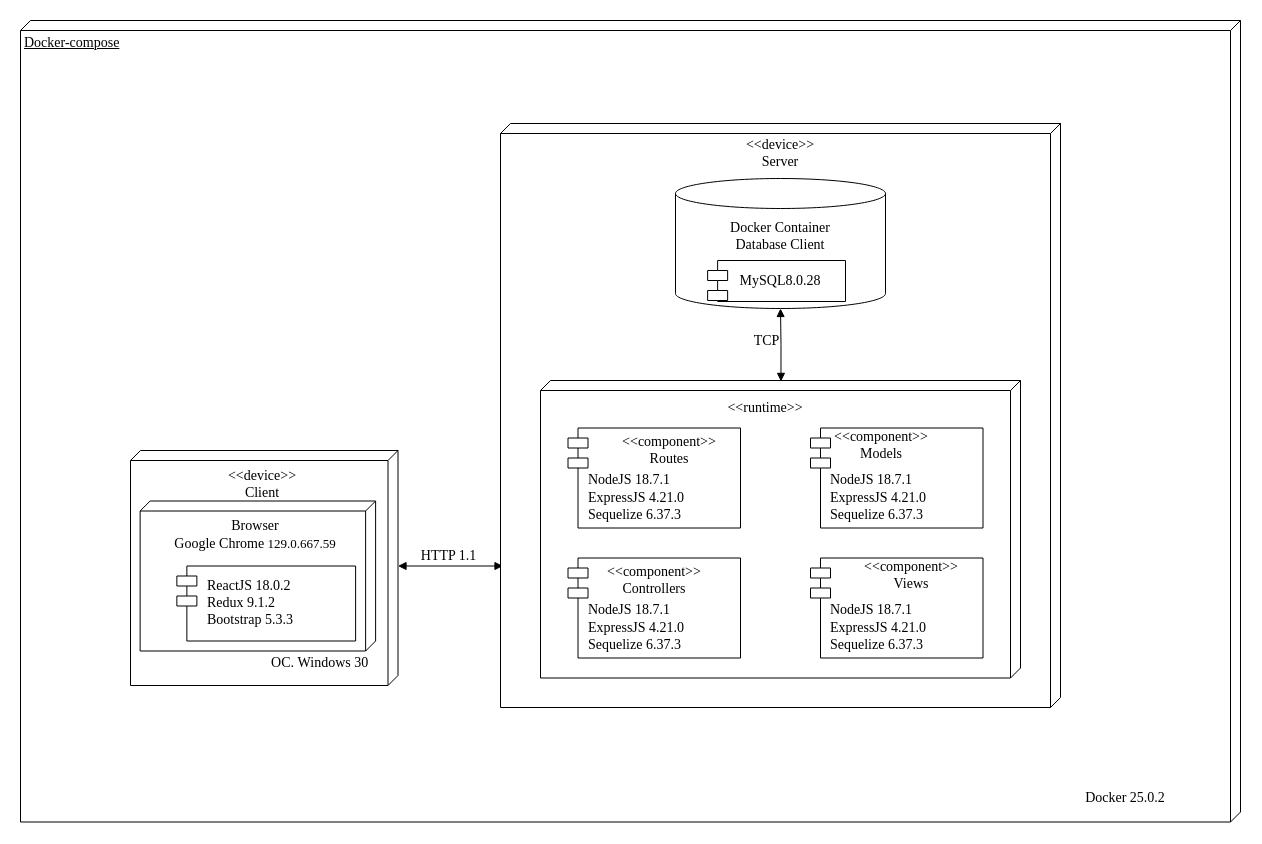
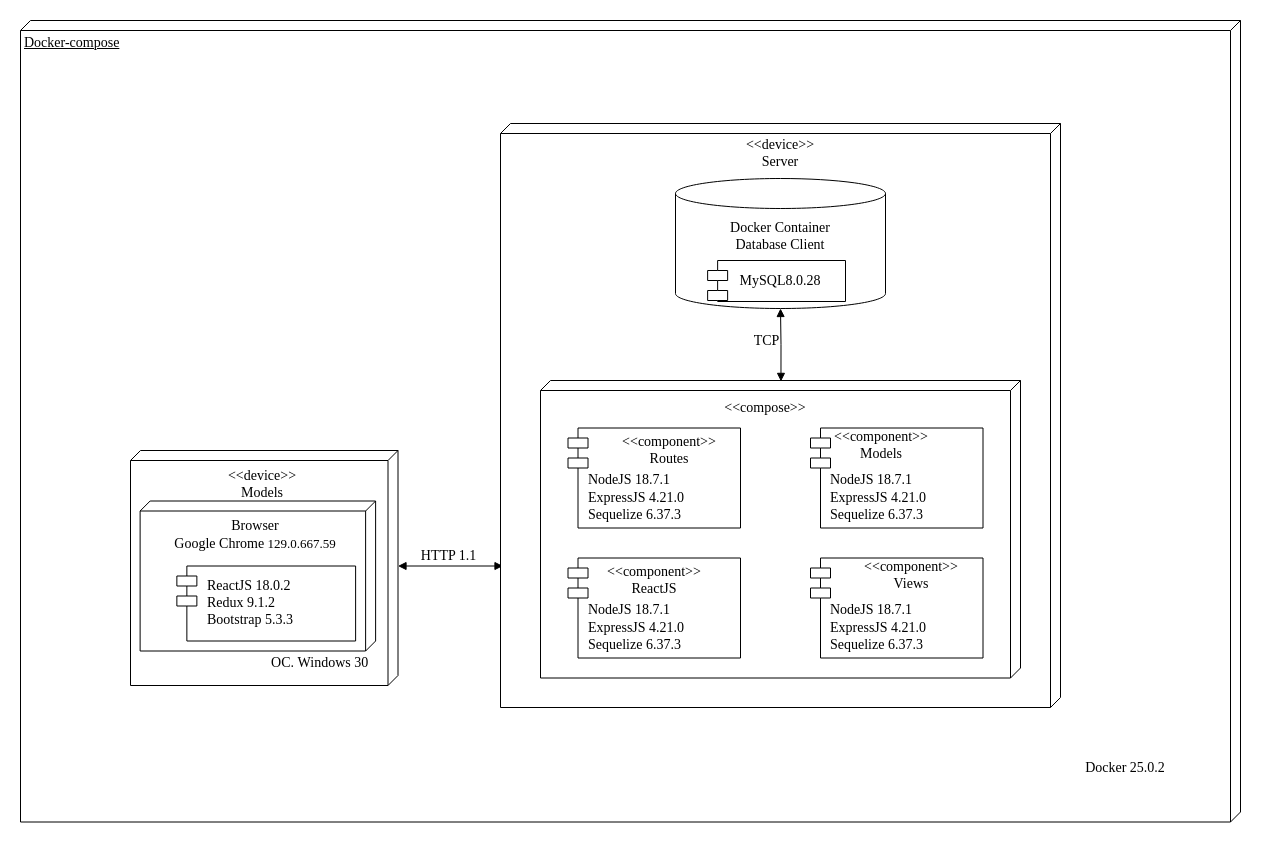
(766, 409) -> (766, 409)
(263, 485) -> (263, 485)
(655, 581) -> (655, 581)
(1126, 798) -> (1126, 768)
